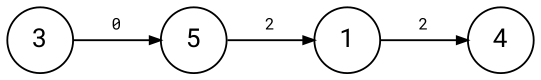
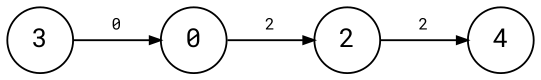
(194, 40) -> (194, 40)
(347, 40) -> (347, 40)
